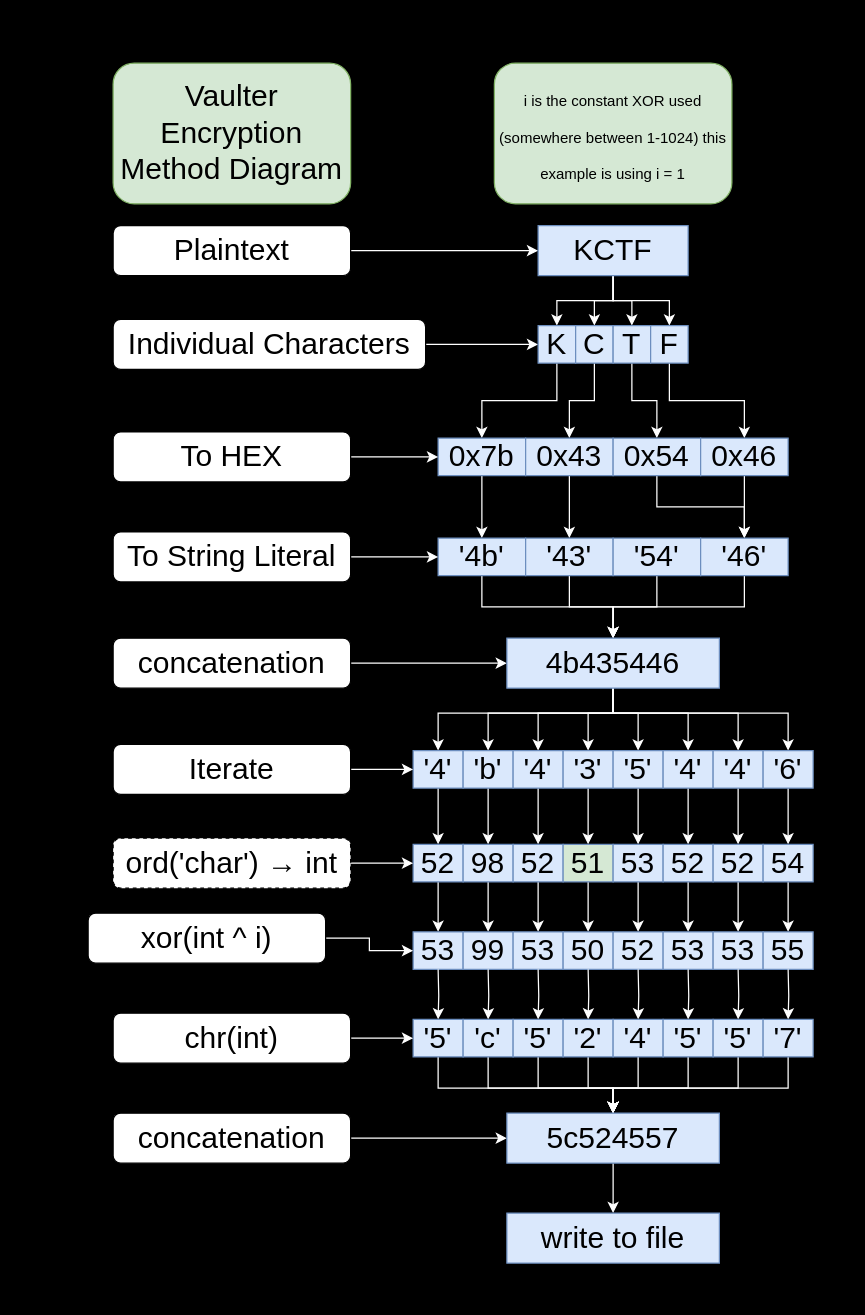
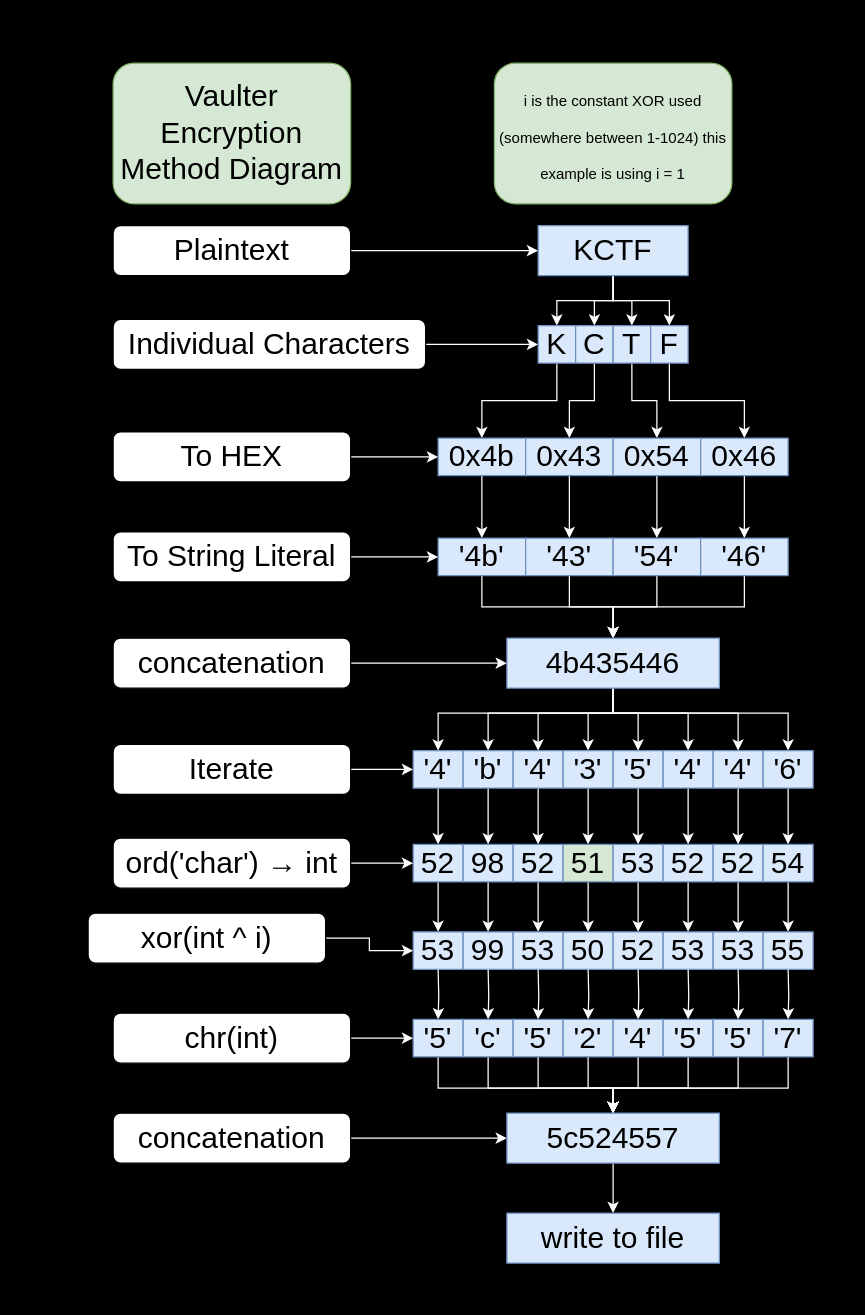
(482, 457) -> (482, 457)
(698, 507) -> (657, 517)
(232, 863) -> (232, 863)
